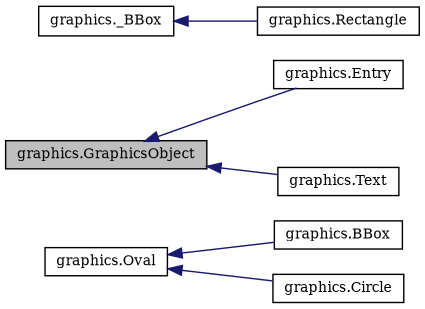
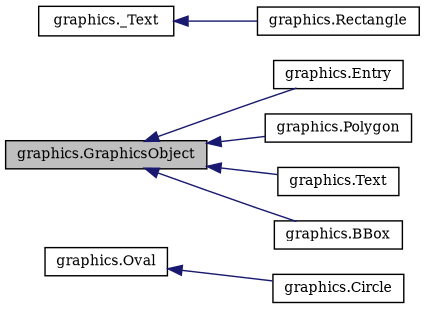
(106, 21) -> (106, 21)
none -> (338, 128)
(228, 248) -> (227, 198)
